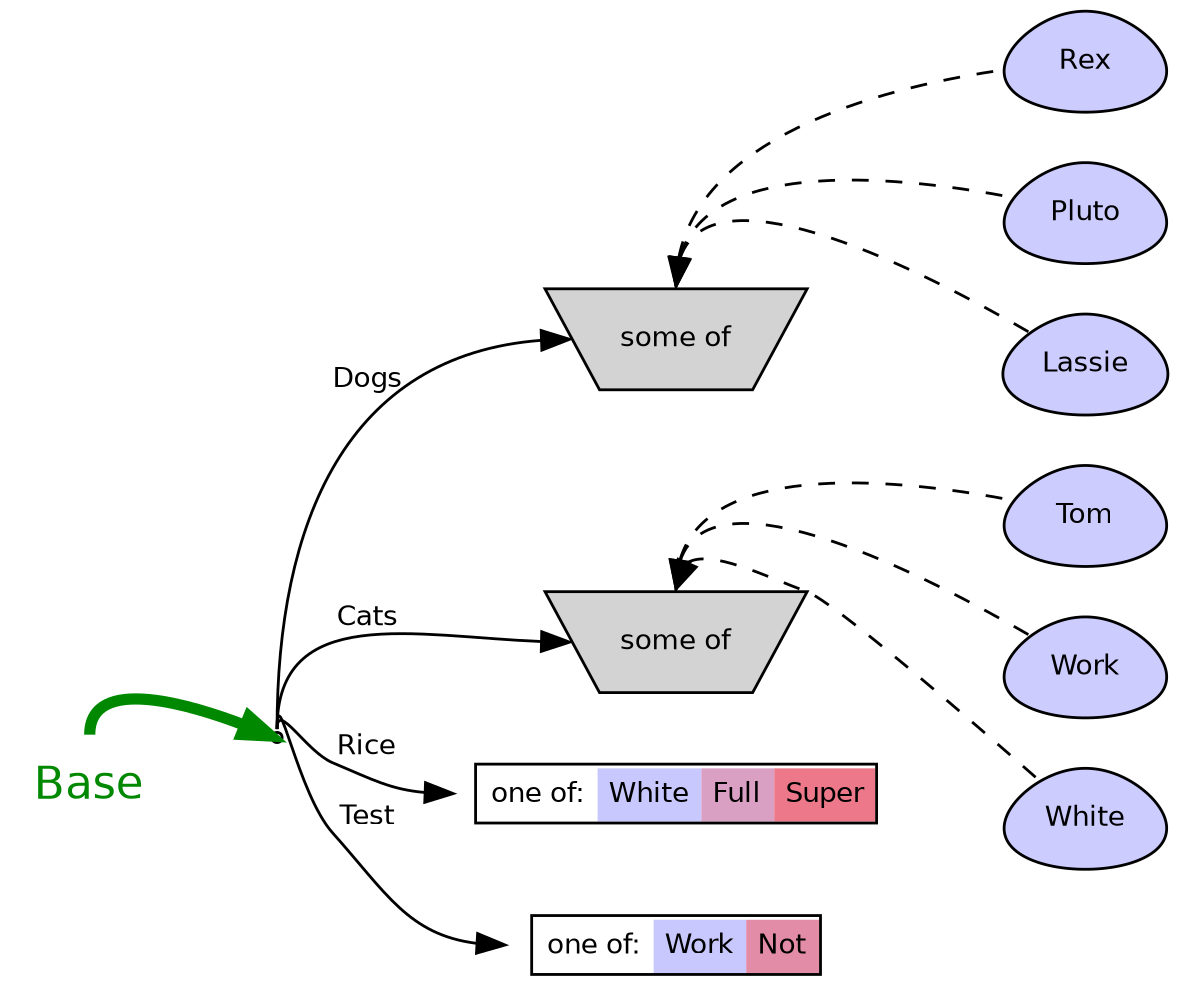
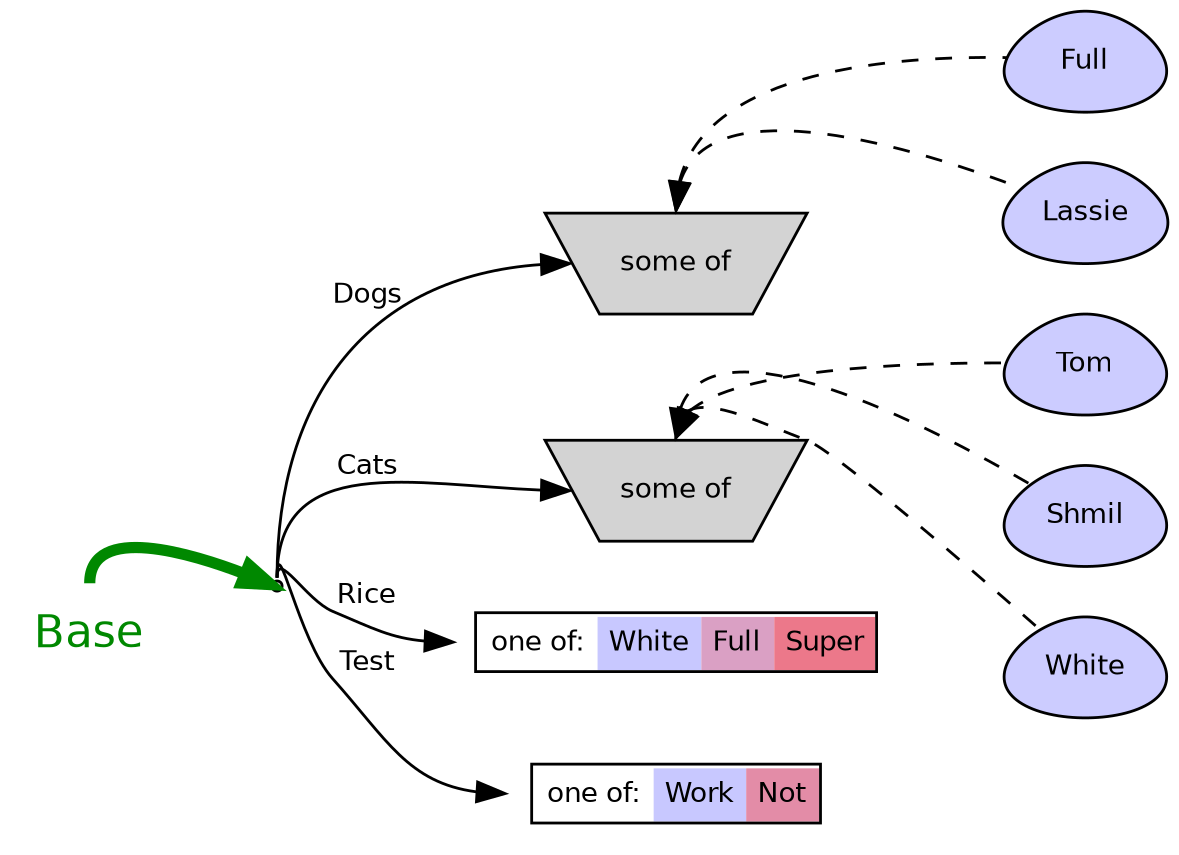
(1085, 62) -> (1085, 62)
(1085, 213) -> none
(1085, 667) -> (1085, 516)
